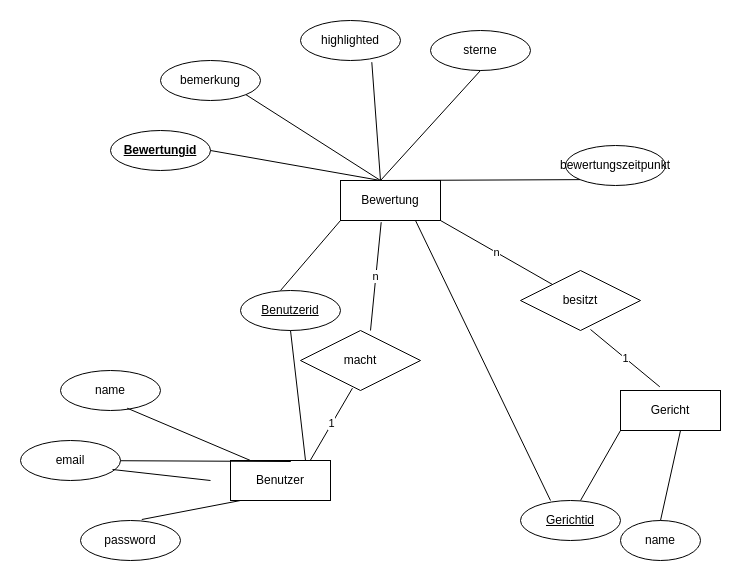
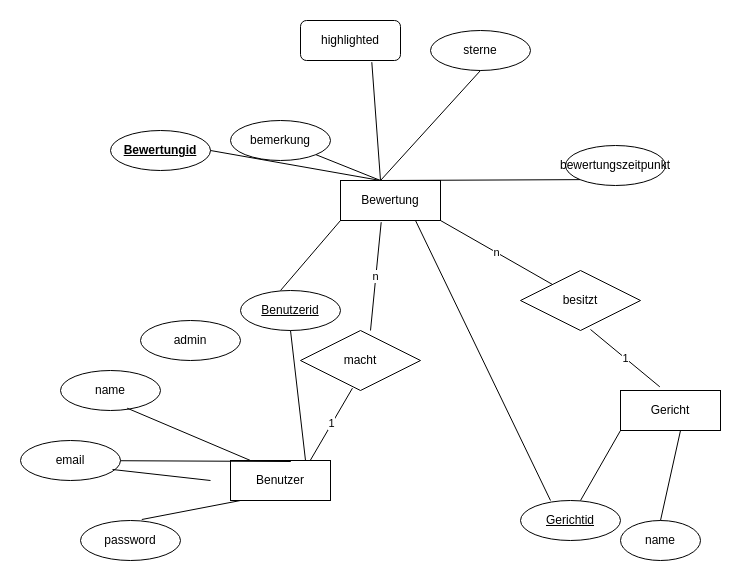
(351, 41) -> (351, 41)
(211, 81) -> (281, 141)
none -> (191, 341)
